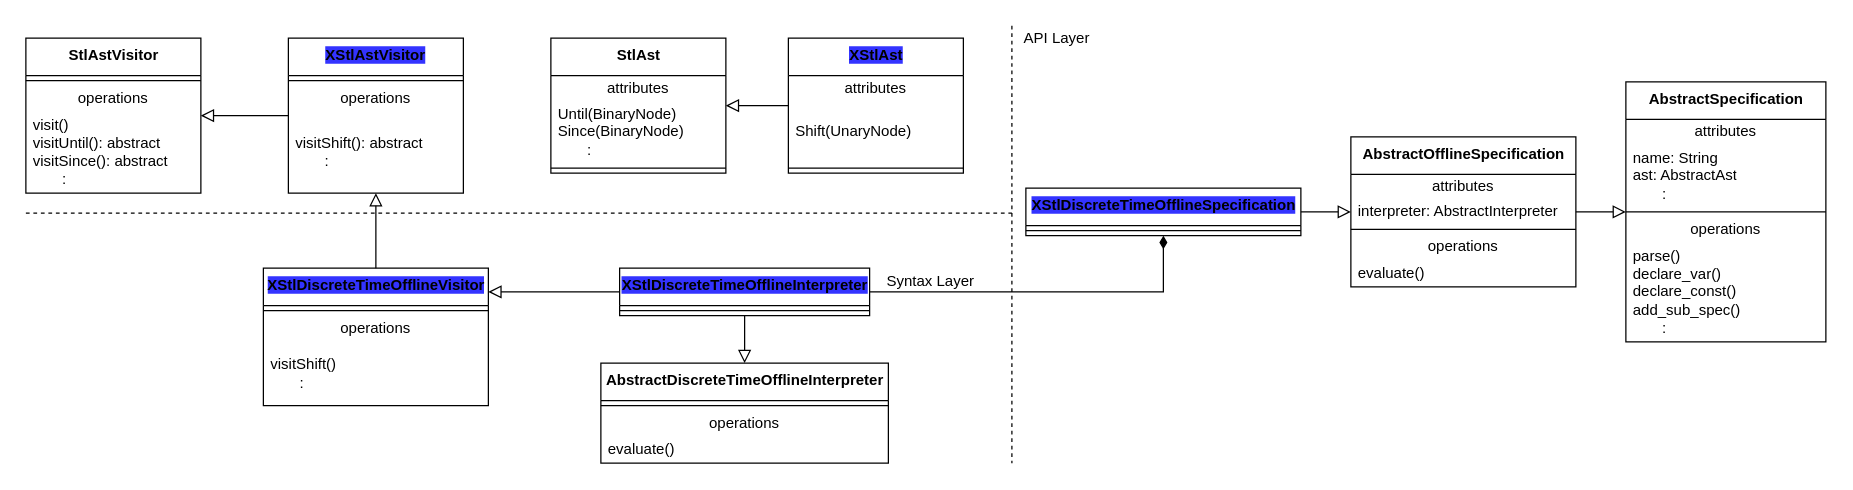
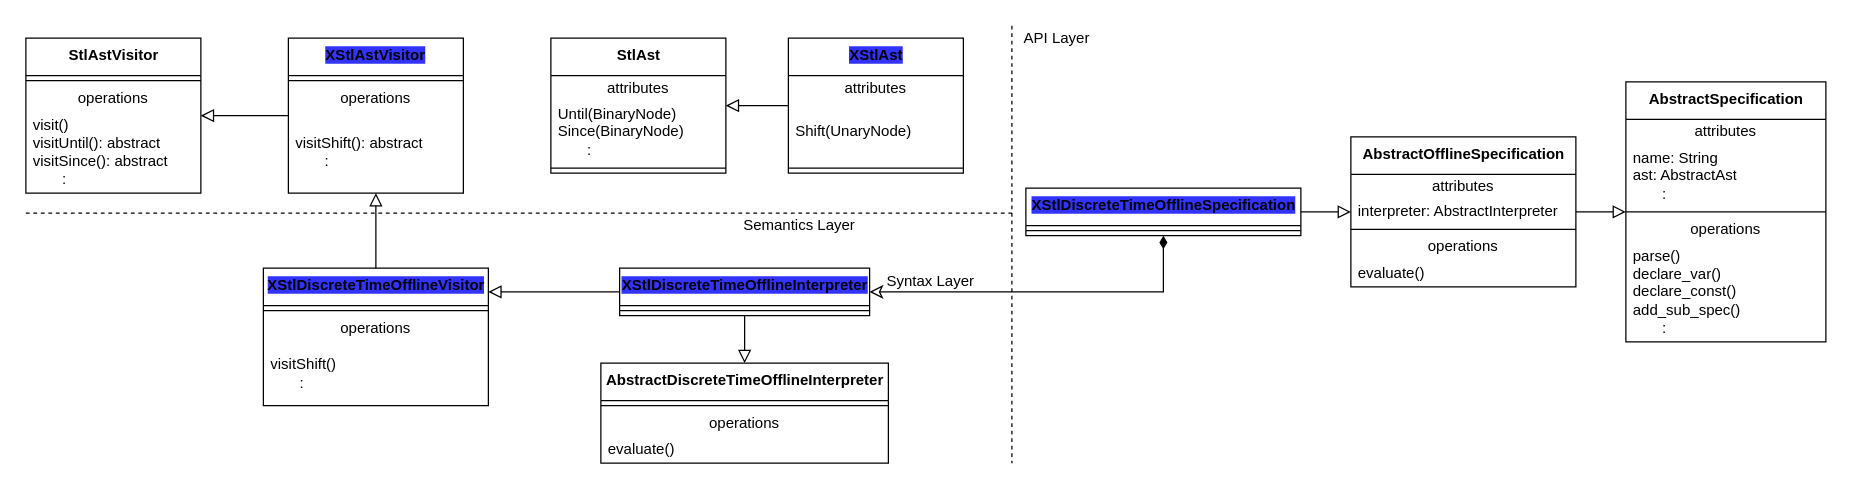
none -> (799, 226)
(876, 292) -> (881, 292)
